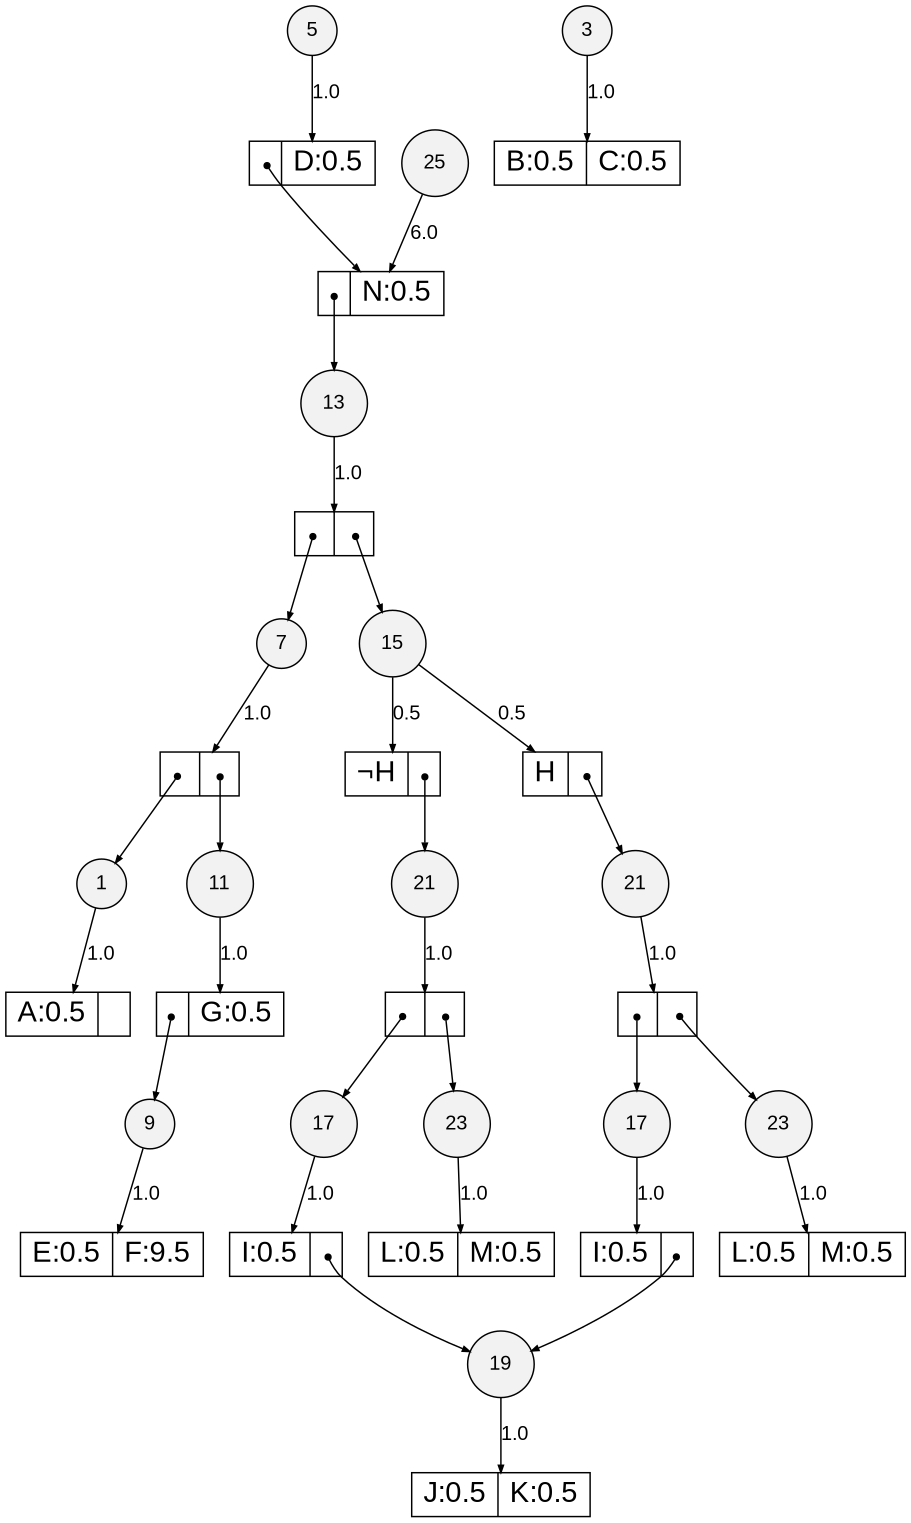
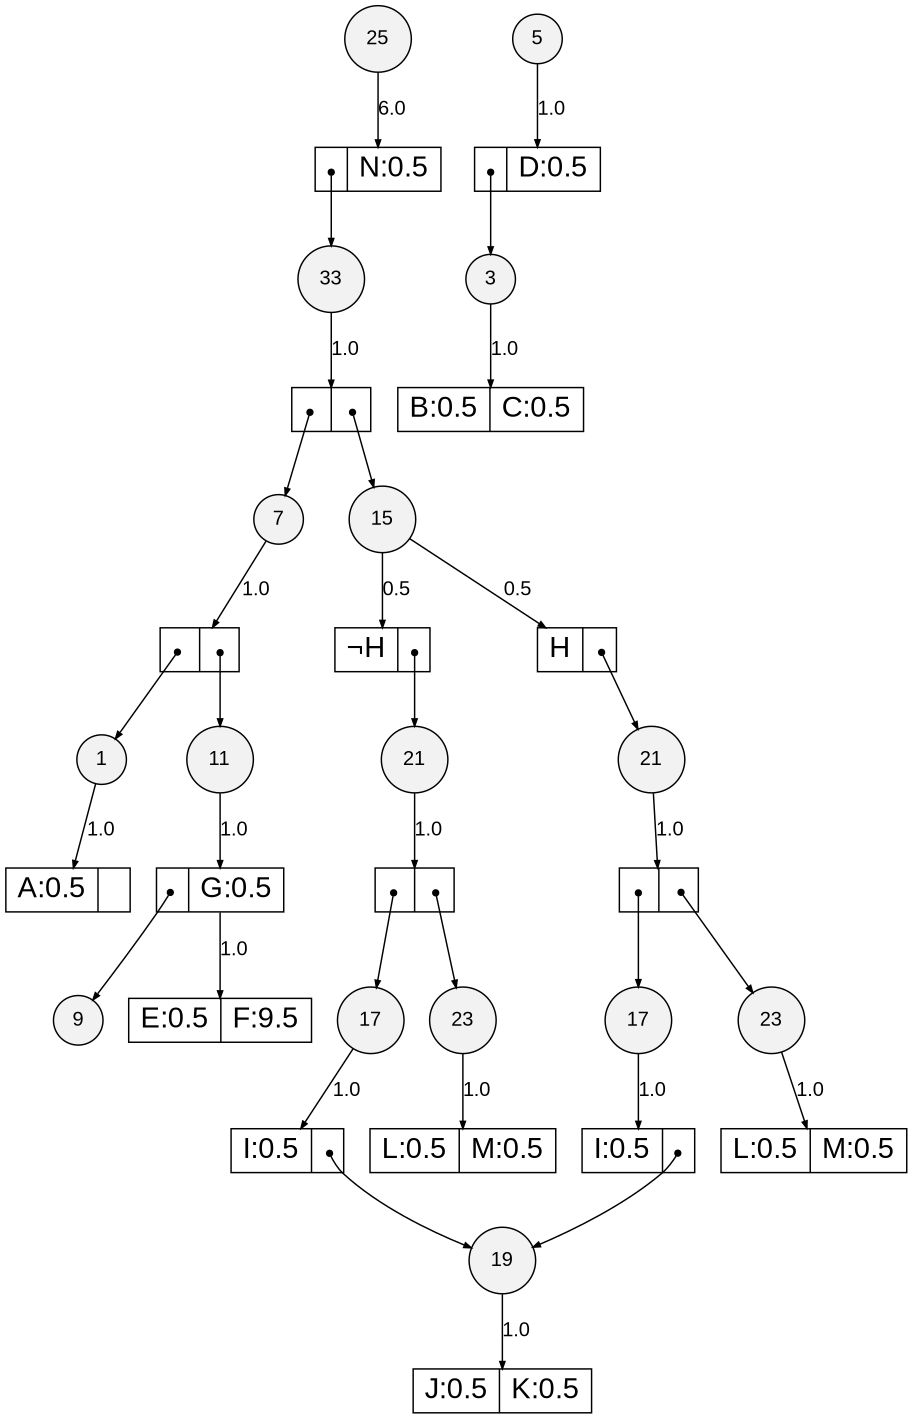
(310, 218) -> (491, 211)
(334, 403) -> (331, 279)
(132, 1187) -> (220, 952)
